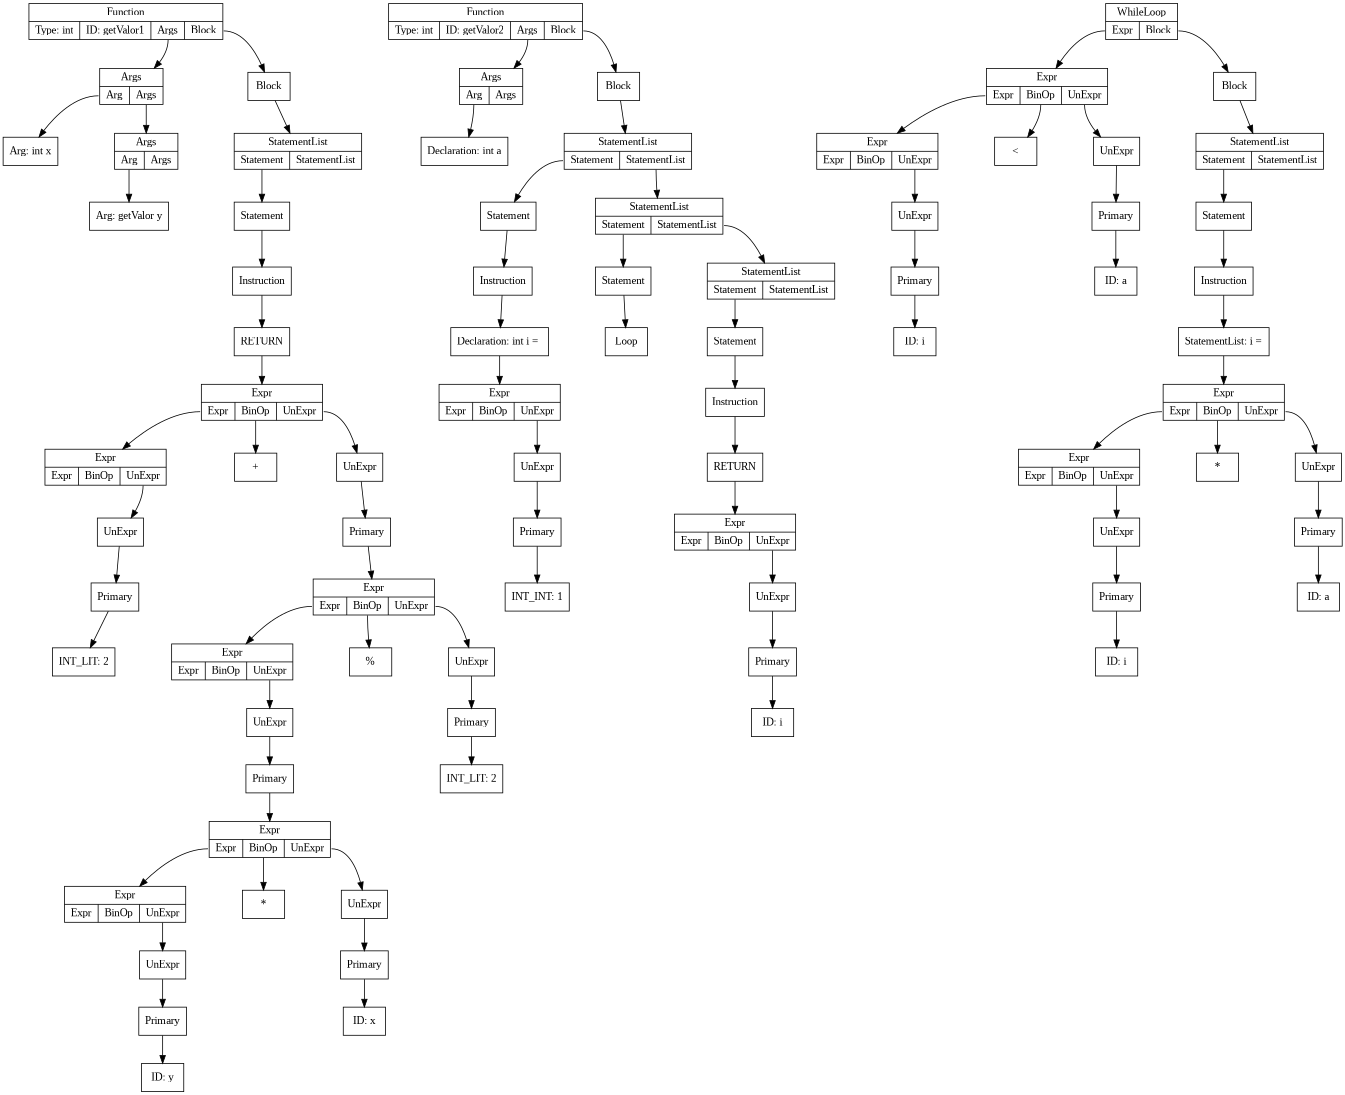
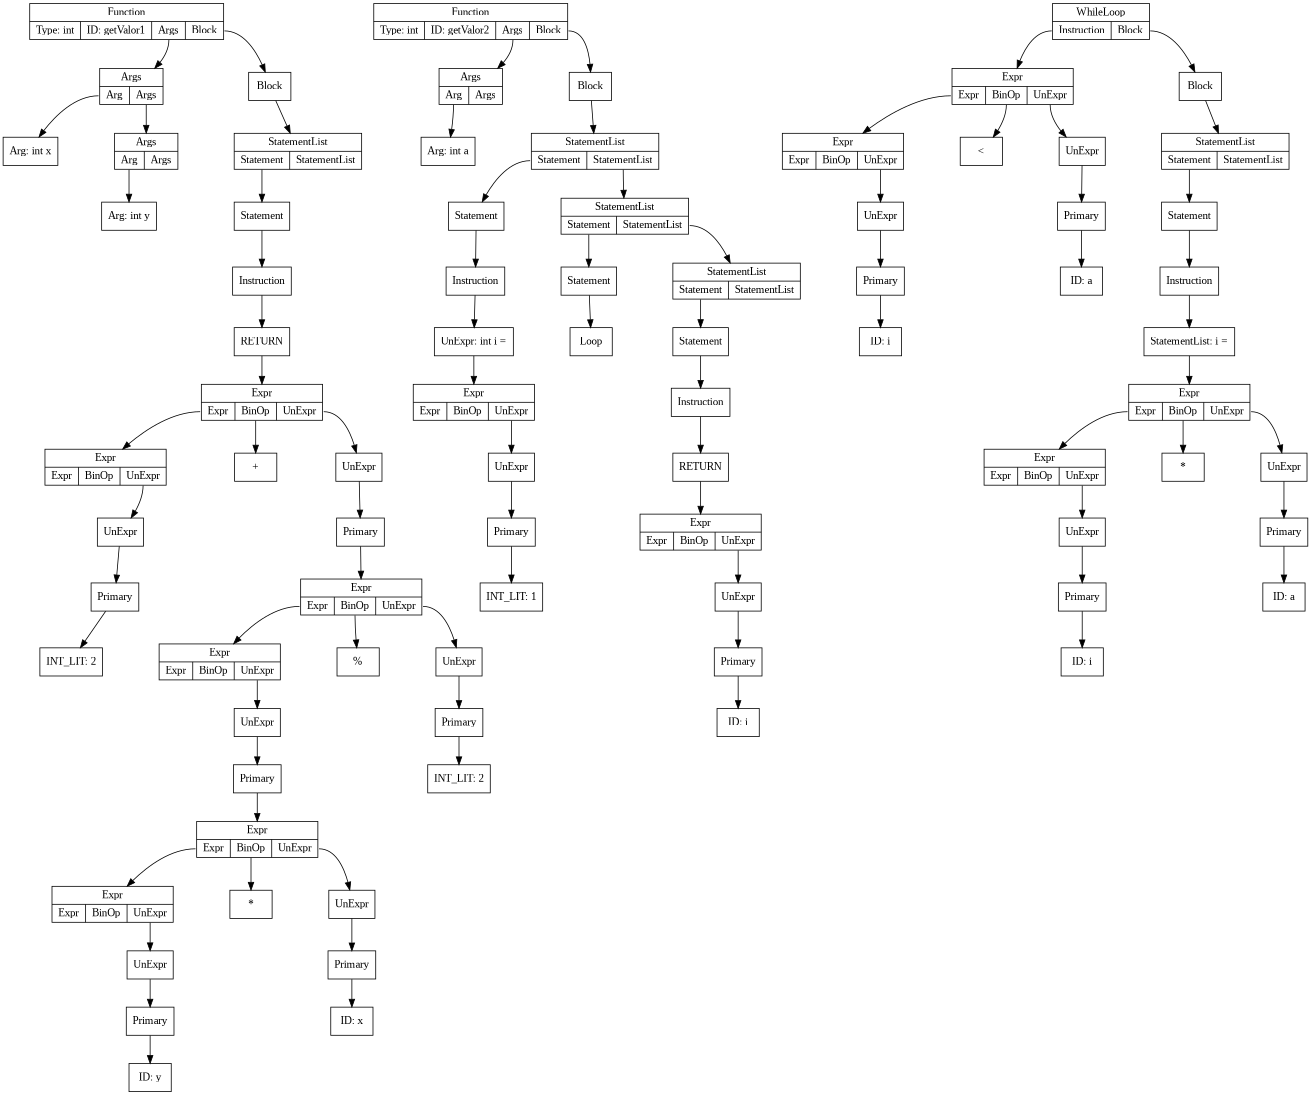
(1122, 30) -> (1082, 30)
(464, 151) -> (448, 151)
(129, 216) -> (129, 216)
(500, 342) -> (474, 342)
(537, 597) -> (511, 597)
